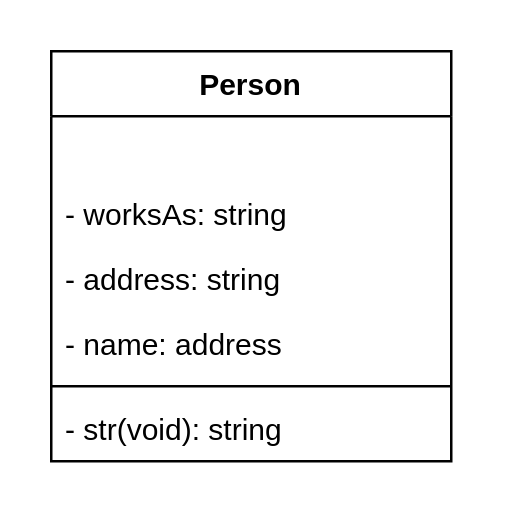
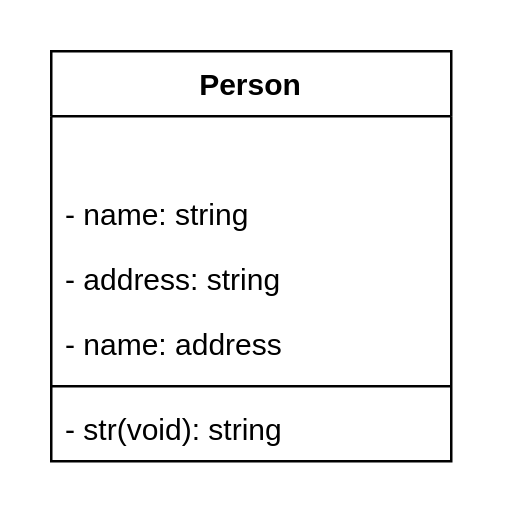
(192, 215) -> (167, 215)
